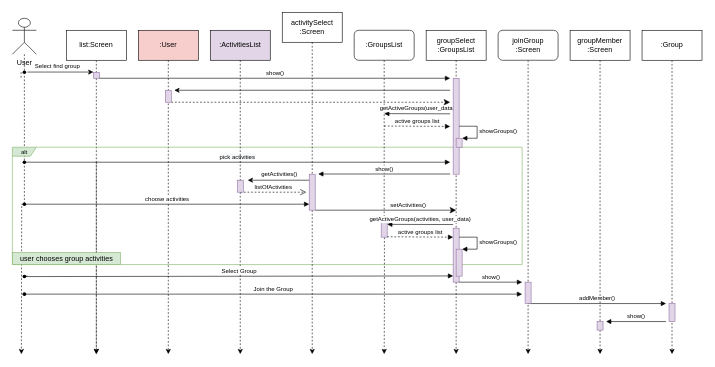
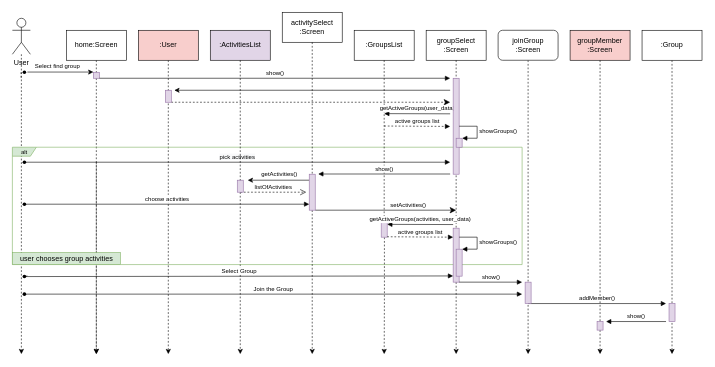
(24, 36) -> (21, 36)
(96, 45) -> (96, 45)
(384, 45) -> (384, 45)
(456, 45) -> (456, 45)
(600, 45) -> (600, 45)
